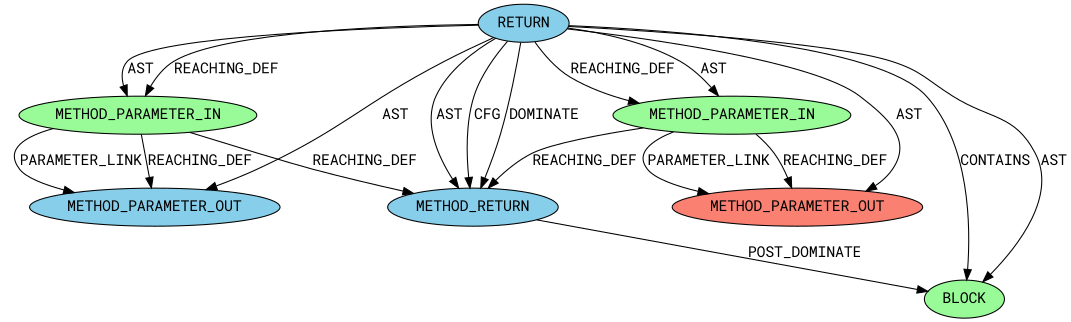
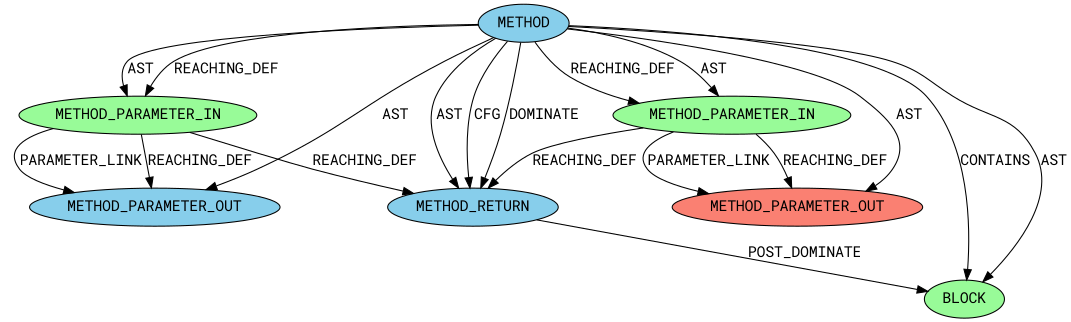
(524, 23) -> (524, 23)
